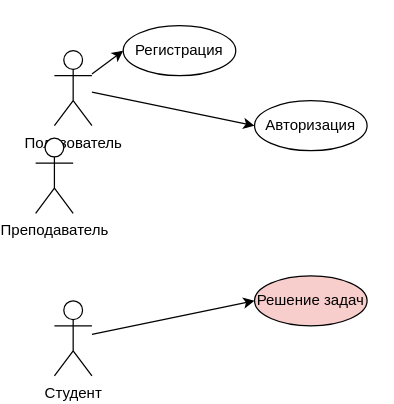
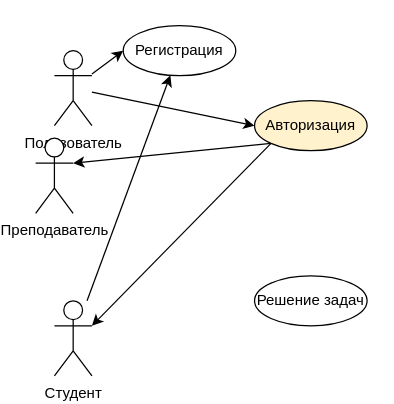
(311, 126) -> (311, 126)
none -> (176, 153)
none -> (185, 231)
(311, 301) -> (311, 301)
(169, 318) -> (127, 192)
